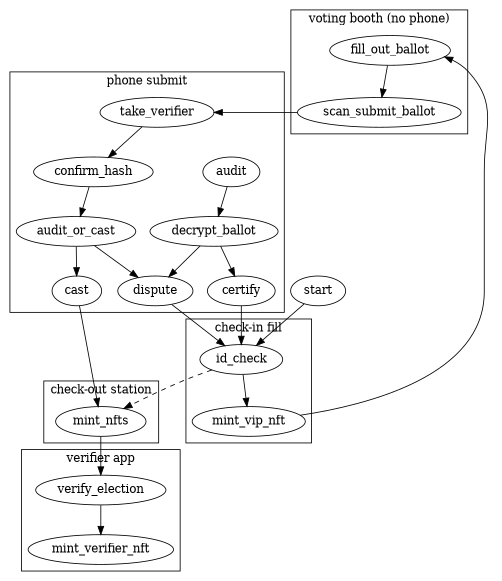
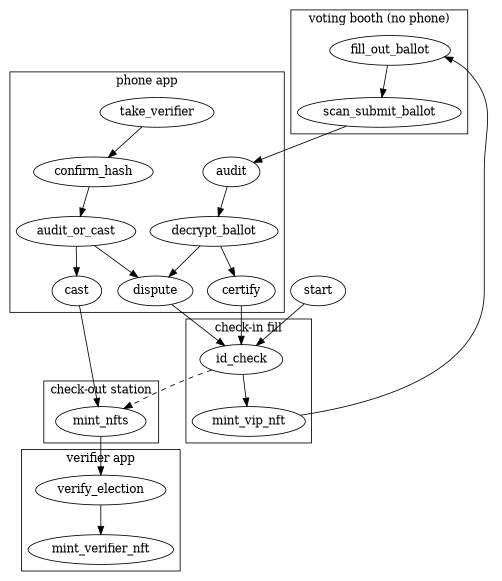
(147, 81) -> (147, 81)
(260, 112) -> (304, 143)
